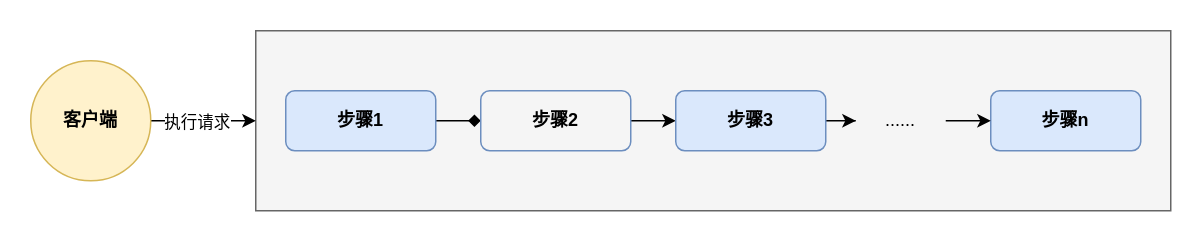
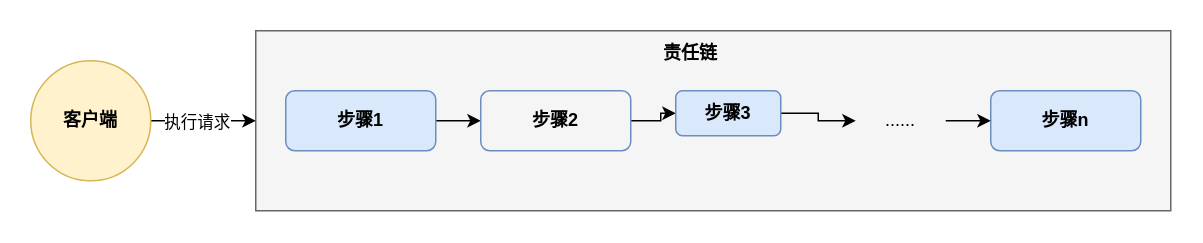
none -> (691, 53)
(468, 121) -> (469, 121)
(751, 121) -> (728, 113)
